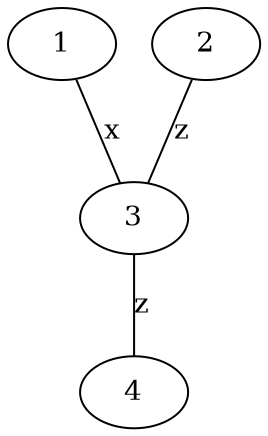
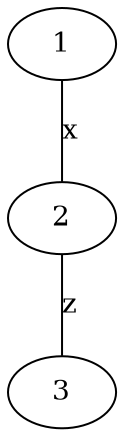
(98, 131) -> (62, 131)
(134, 392) -> none
